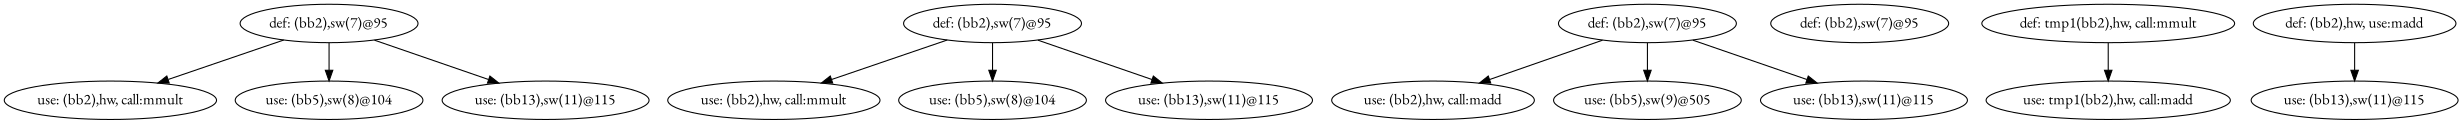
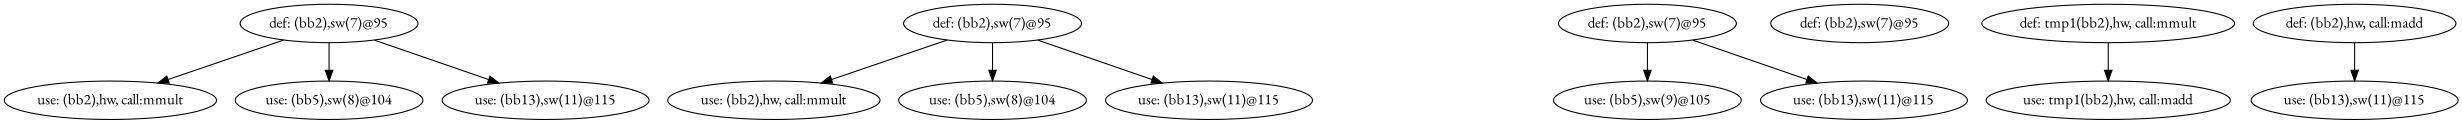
(2355, 23) -> (2355, 23)
(1433, 100) -> none
(1647, 100) -> (1647, 100)
